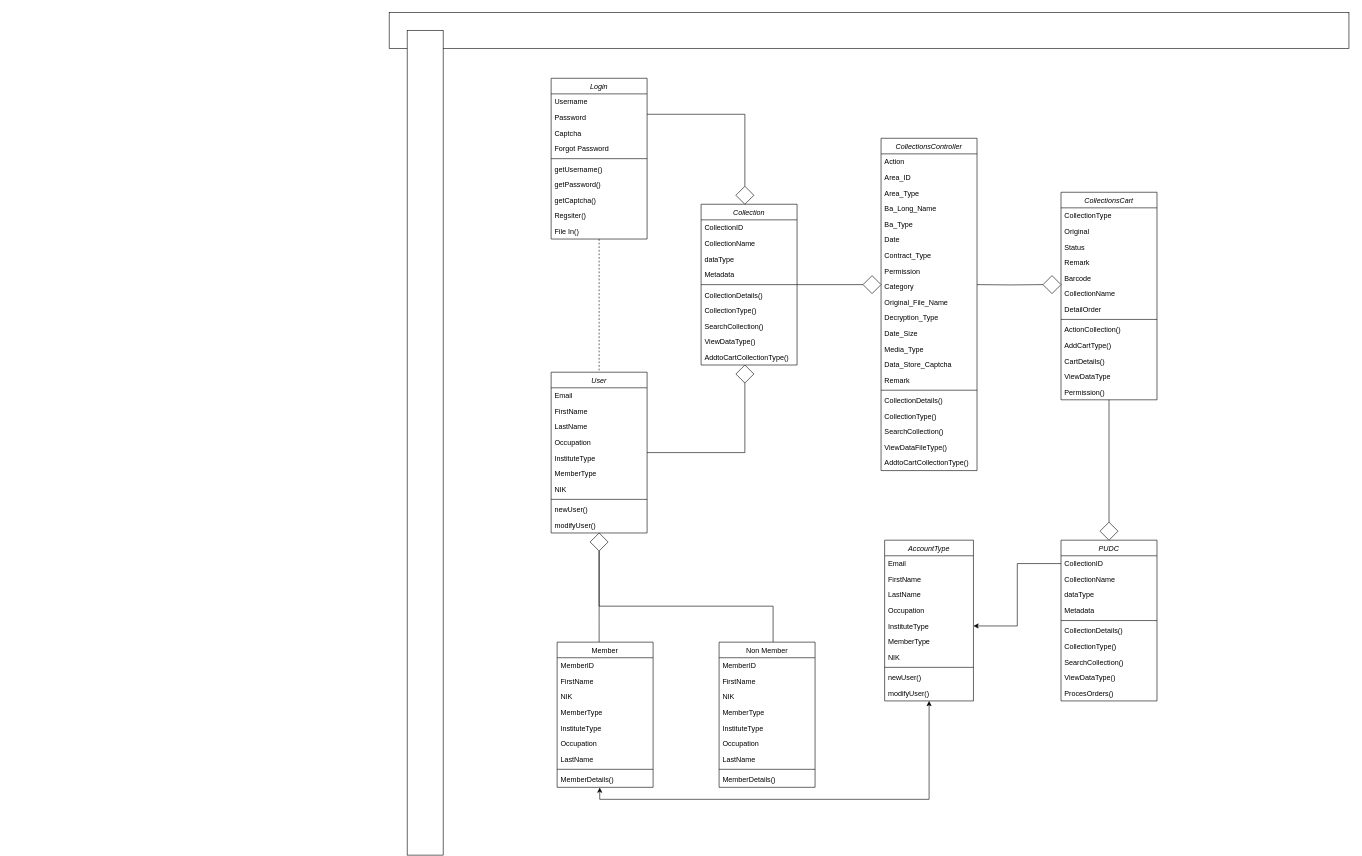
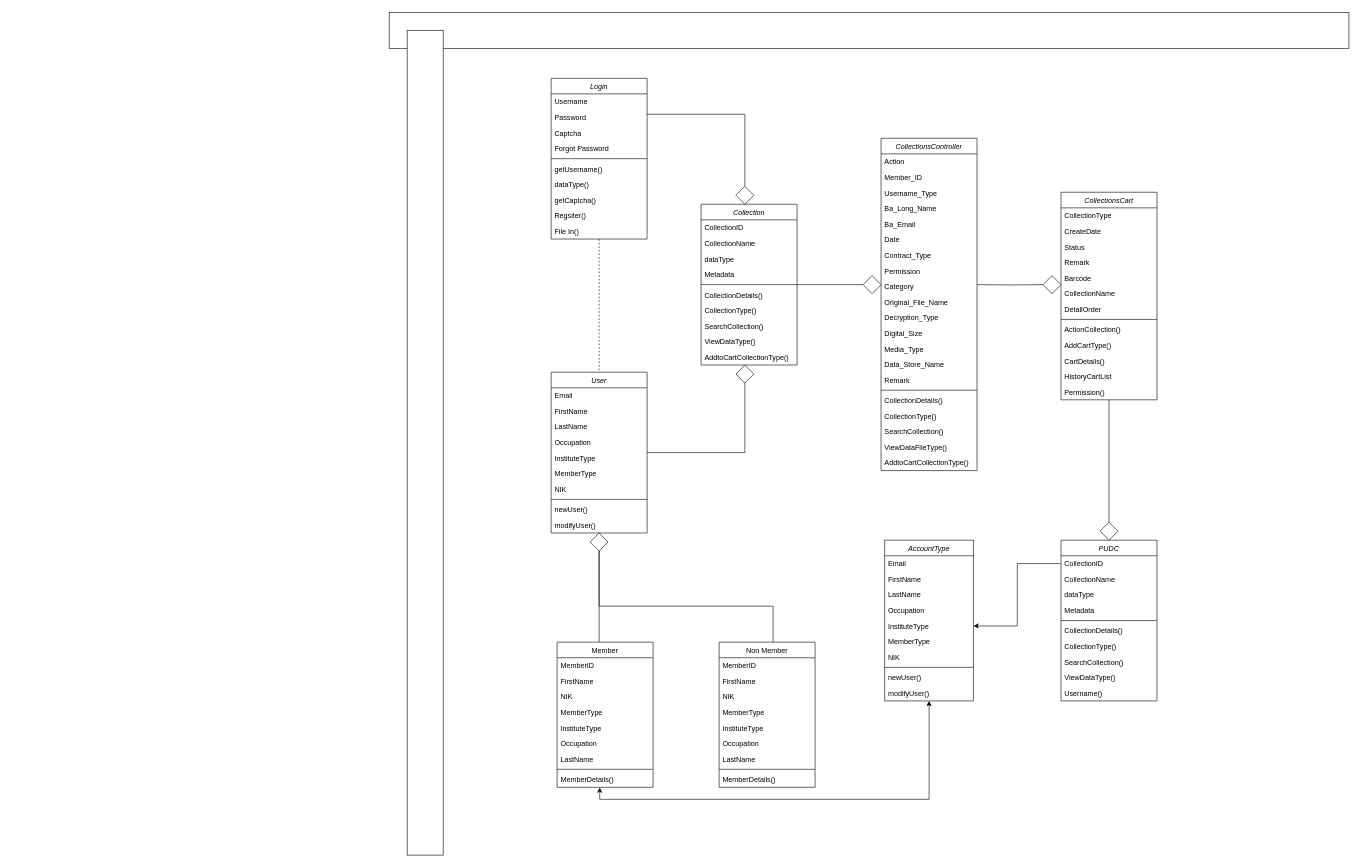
(899, 178) -> (903, 178)
(581, 185) -> (575, 185)
(903, 193) -> (911, 193)
(899, 224) -> (899, 224)
(1078, 232) -> (1085, 232)
(902, 334) -> (905, 334)
(921, 365) -> (915, 365)
(1088, 377) -> (1093, 377)
(1093, 694) -> (1085, 694)
